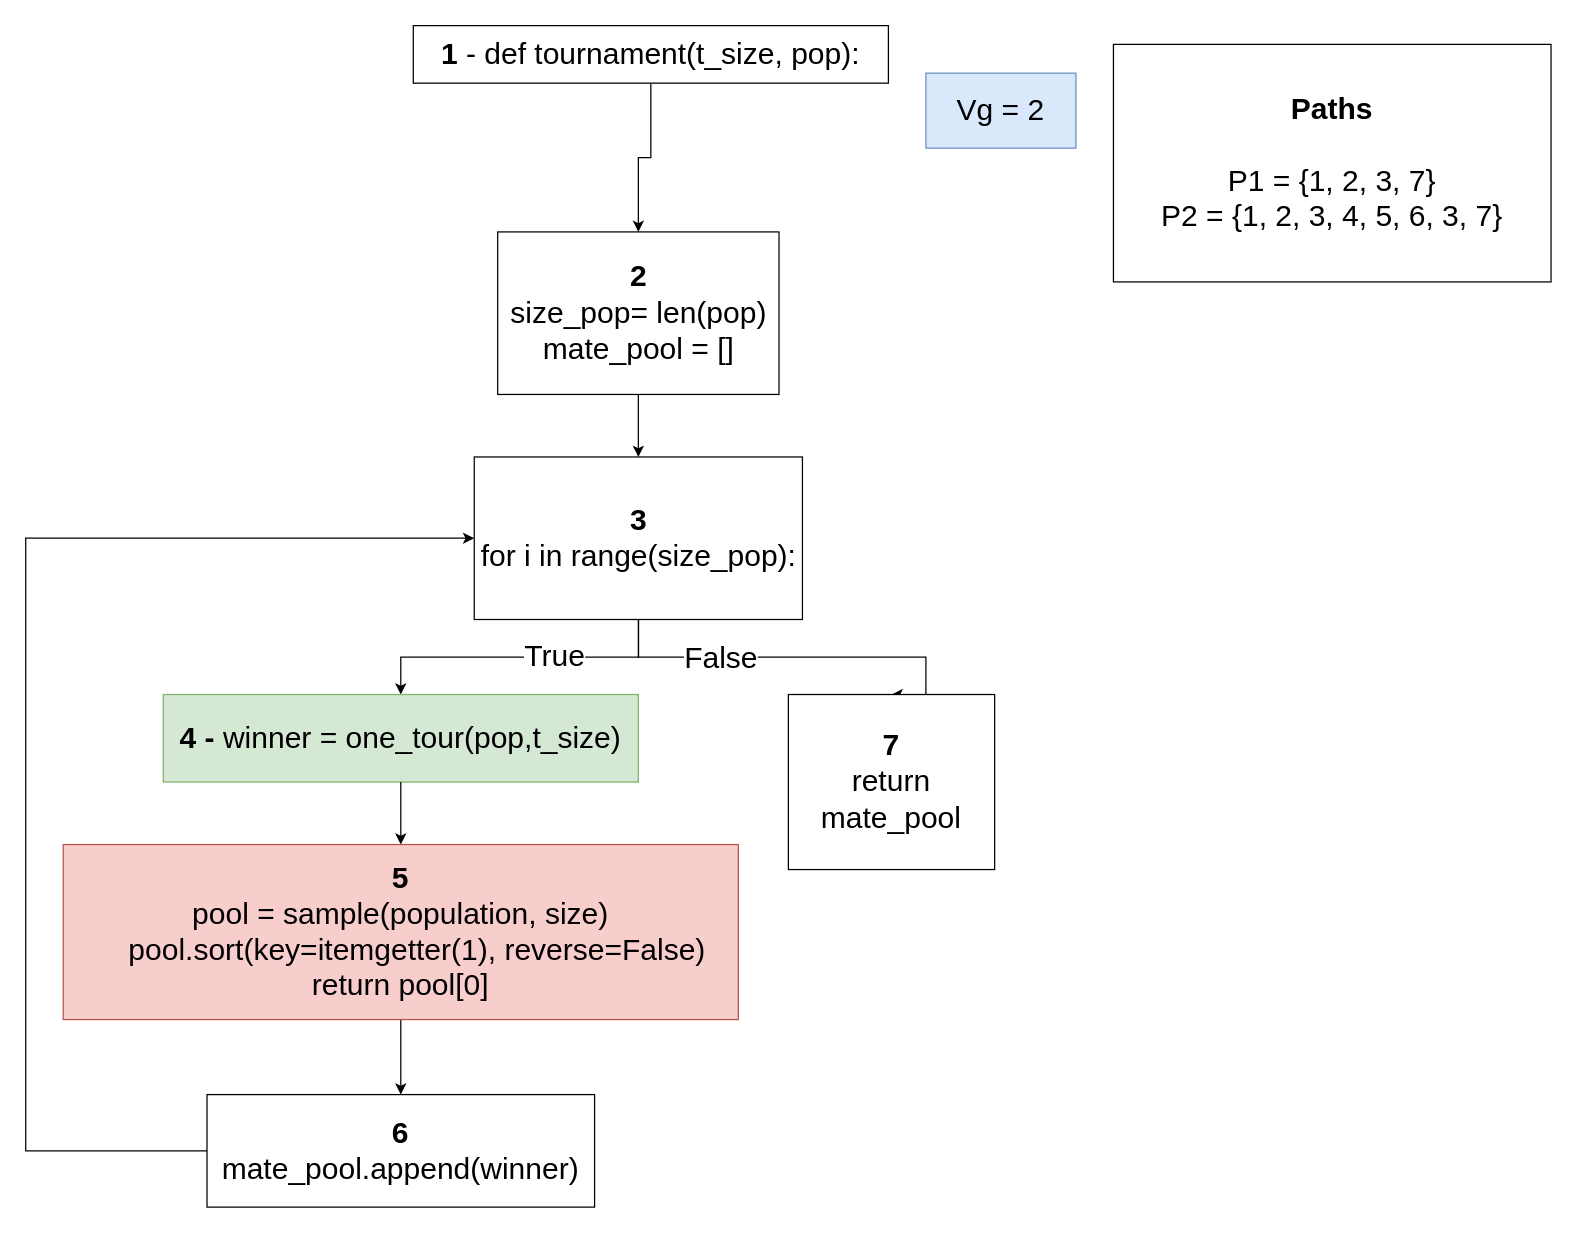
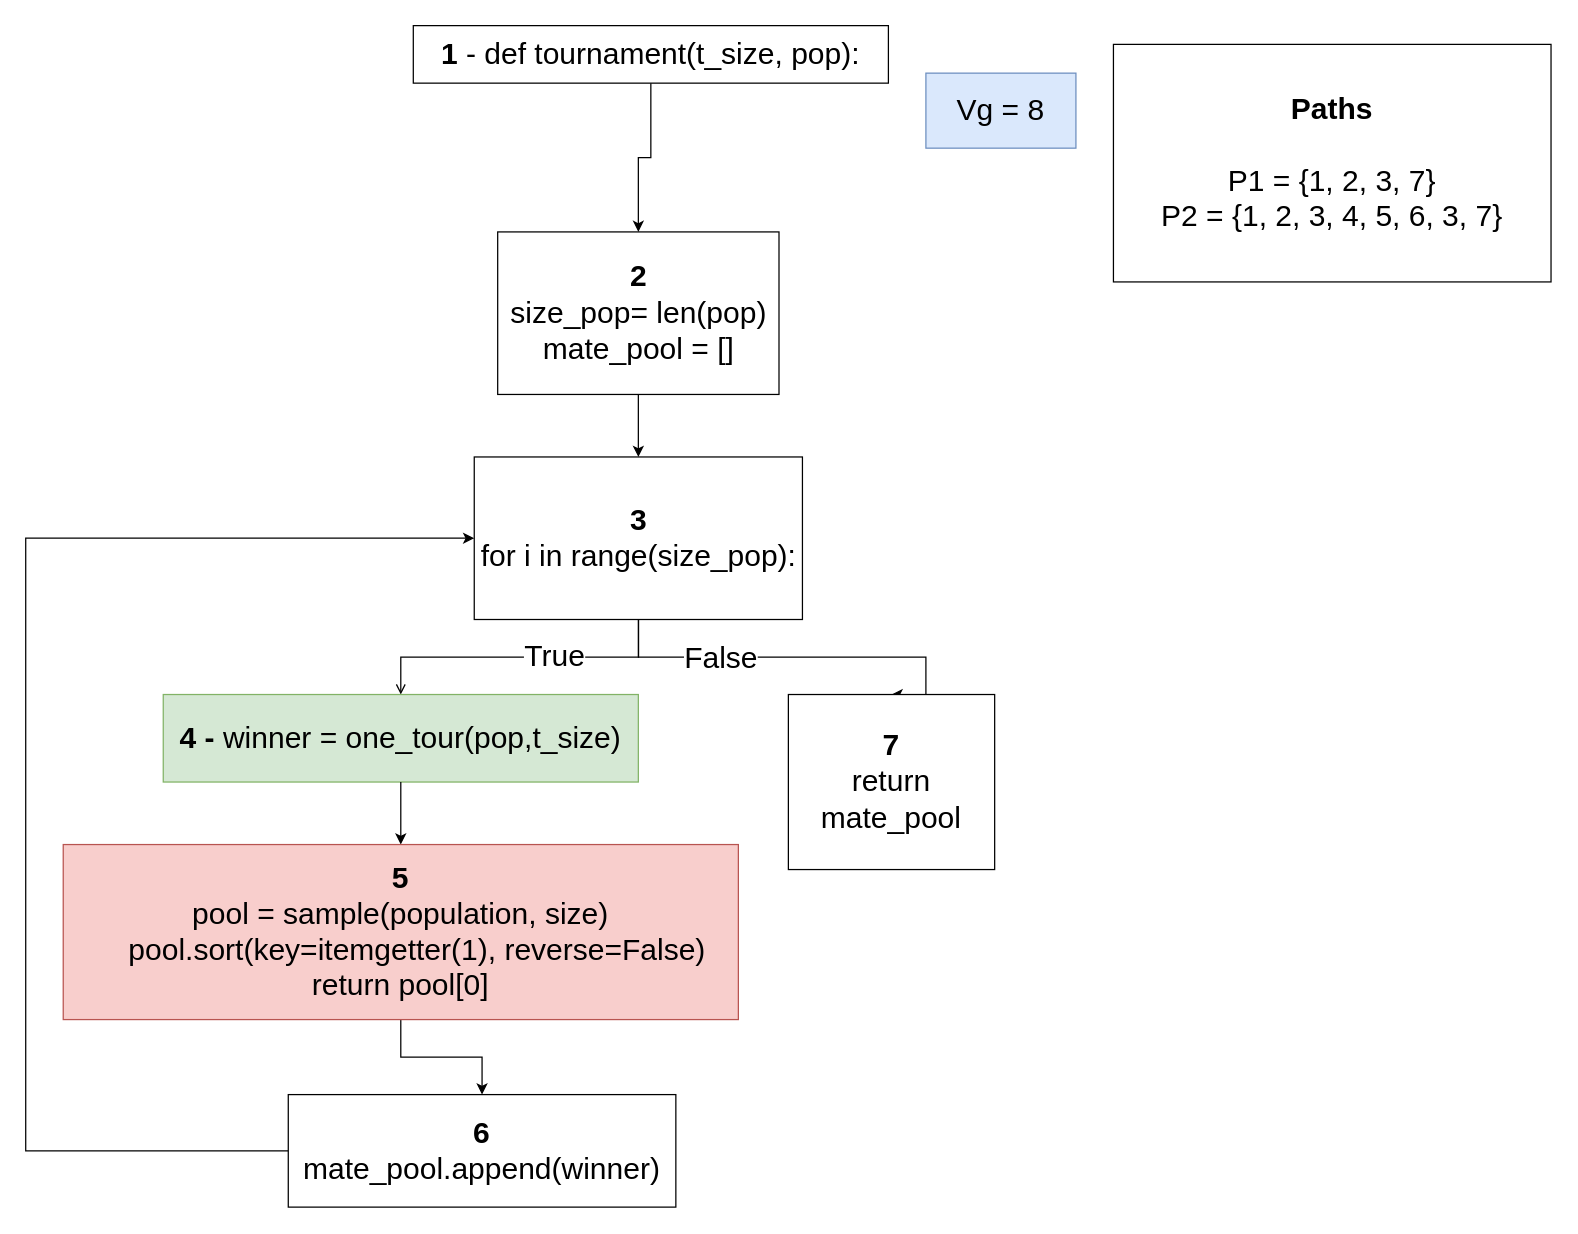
(1001, 111) -> (1001, 111)
(401, 684) -> (401, 686)
(401, 1151) -> (482, 1151)
